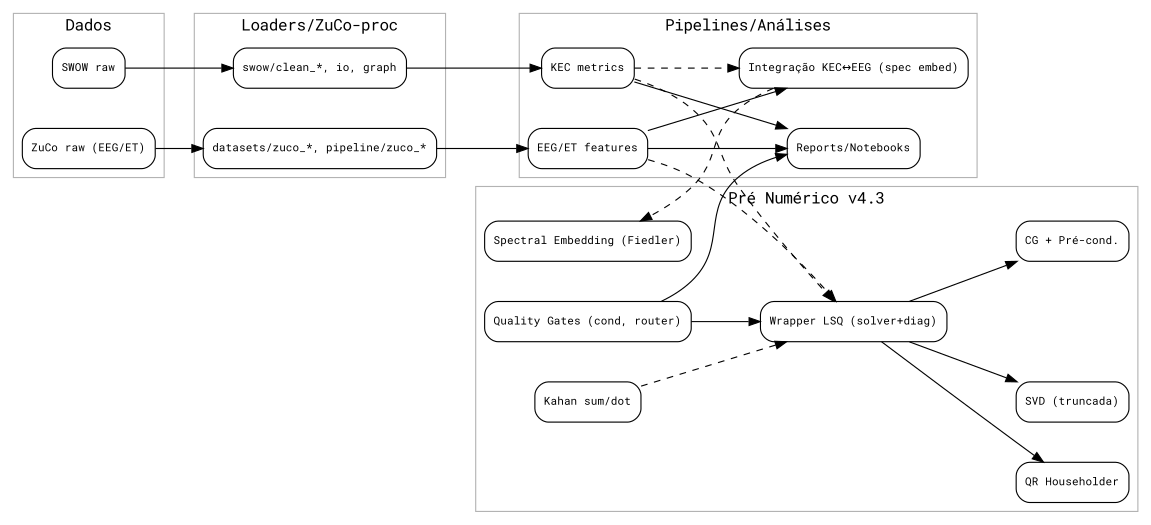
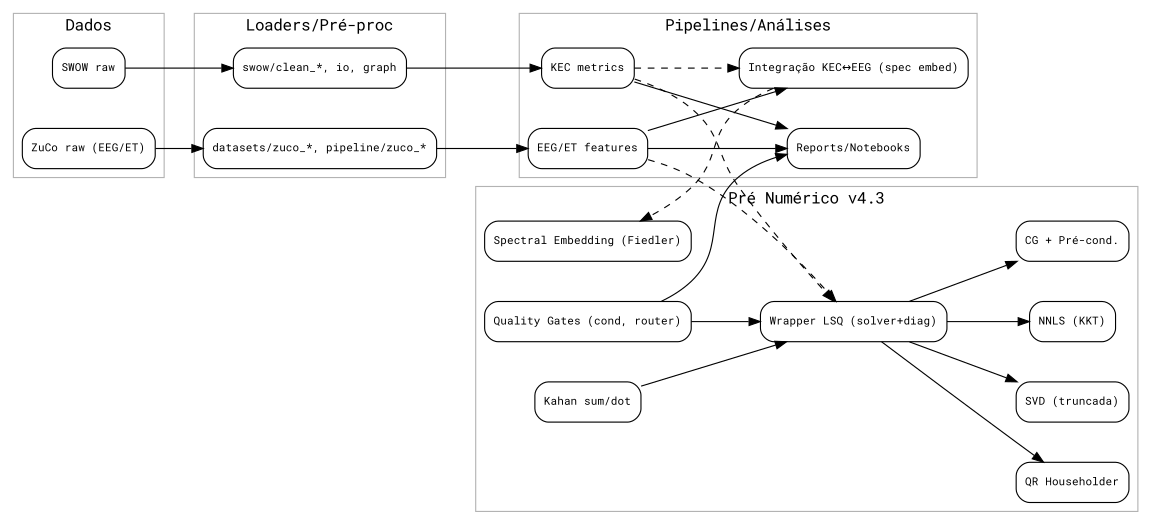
(320, 26) -> (320, 26)
none -> (1073, 322)
(708, 366) -> (708, 366)
